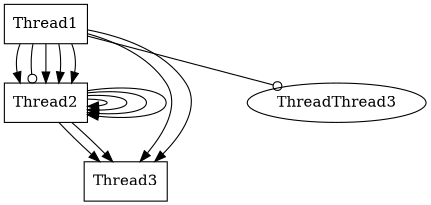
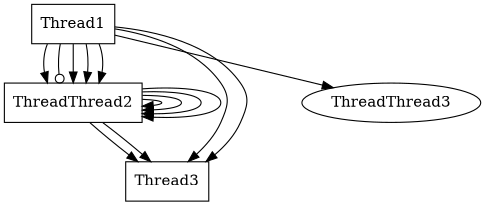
(180, 61) -> (234, 64)
(46, 103) -> (73, 103)
